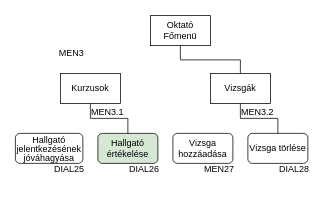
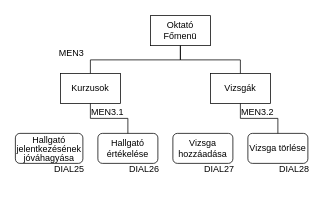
none -> (128, 60)
(128, 148) -> (128, 148)
(219, 169) -> (219, 169)
